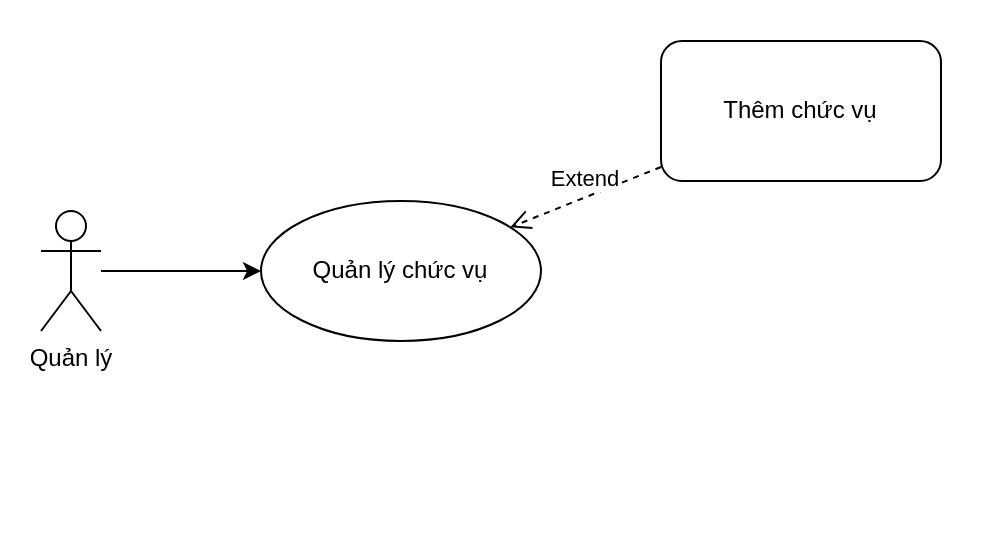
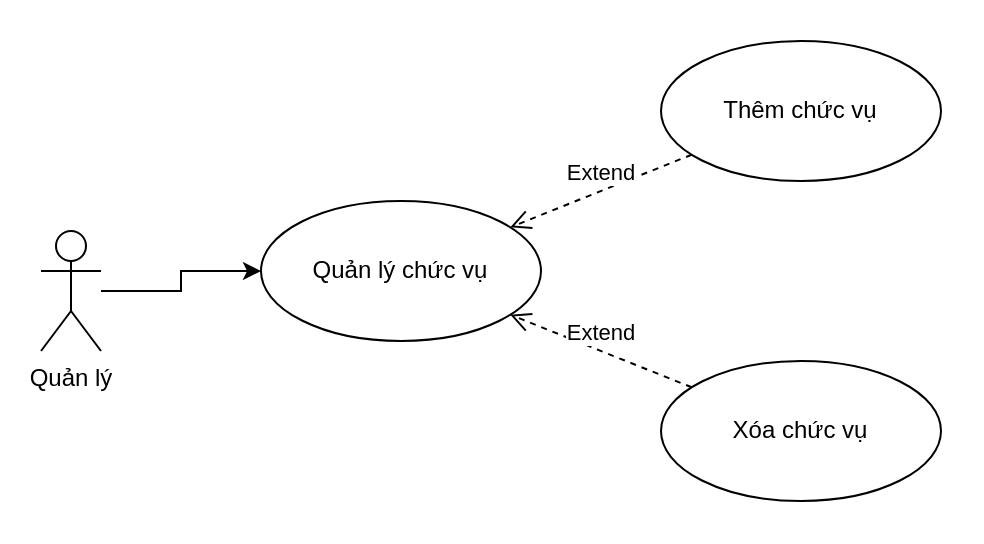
(801, 111) -> (801, 111)
(71, 271) -> (71, 291)
none -> (639, 366)
none -> (801, 431)
